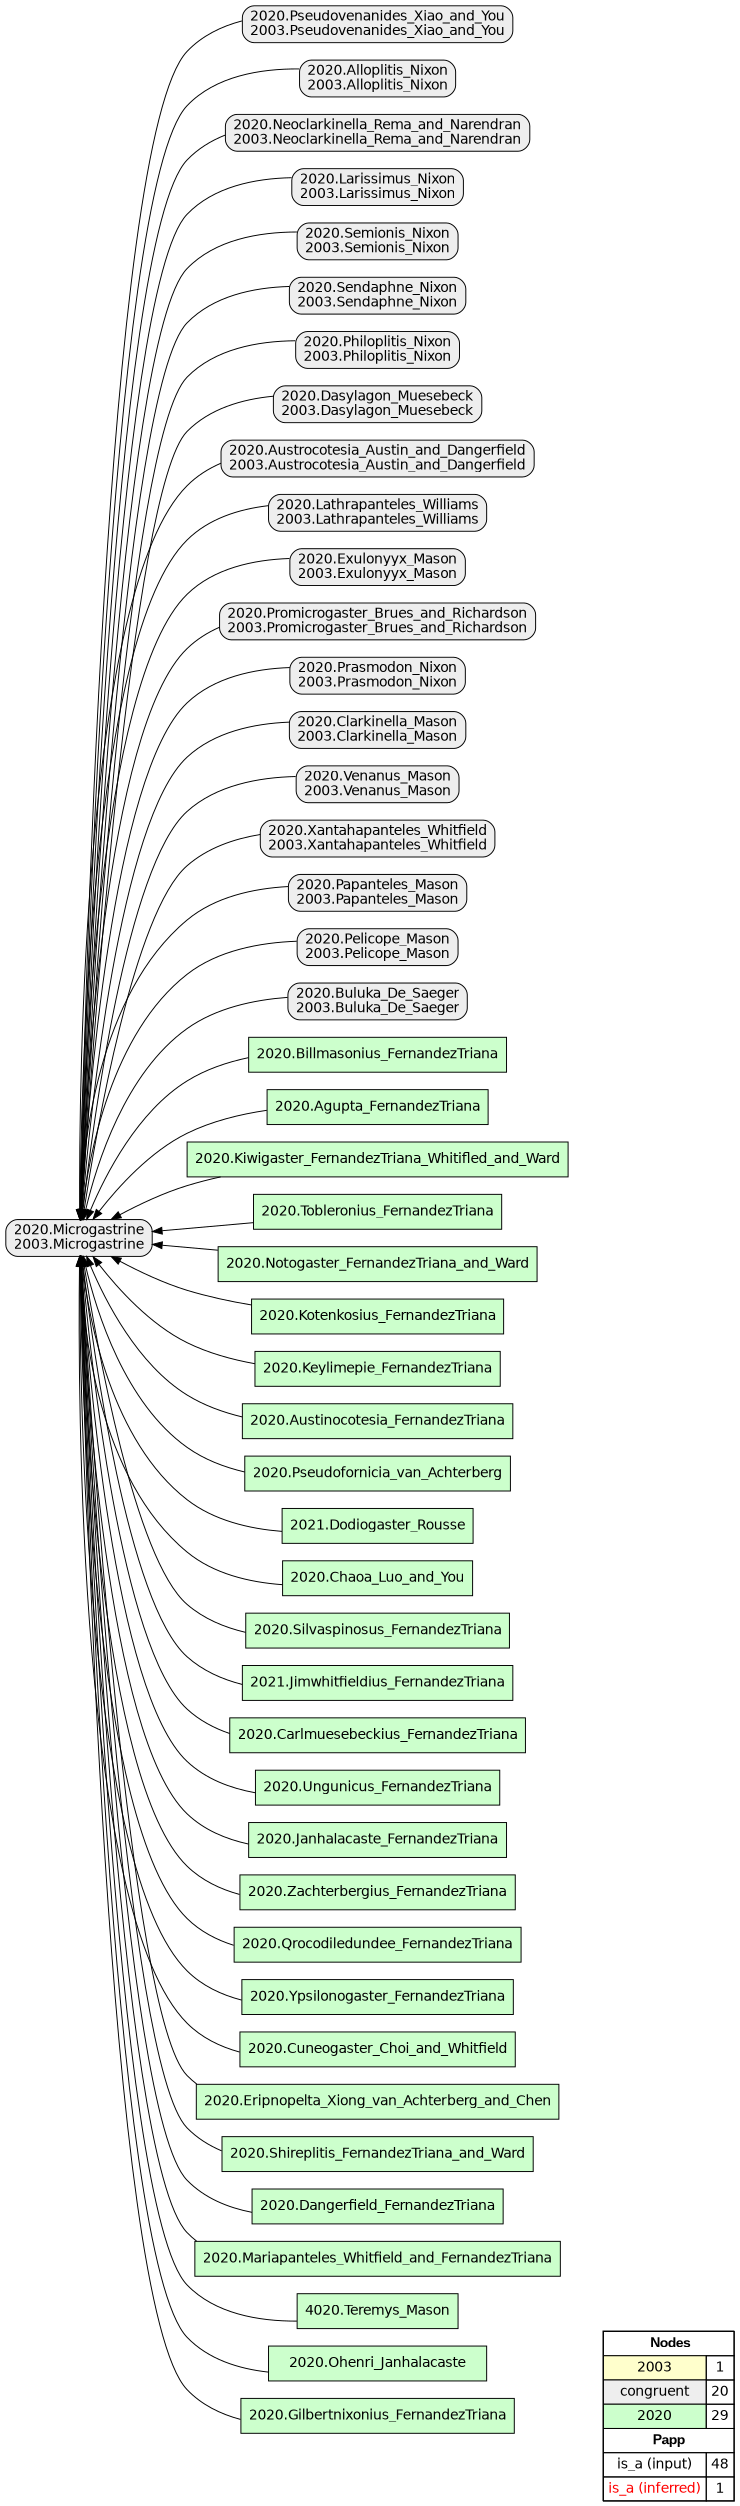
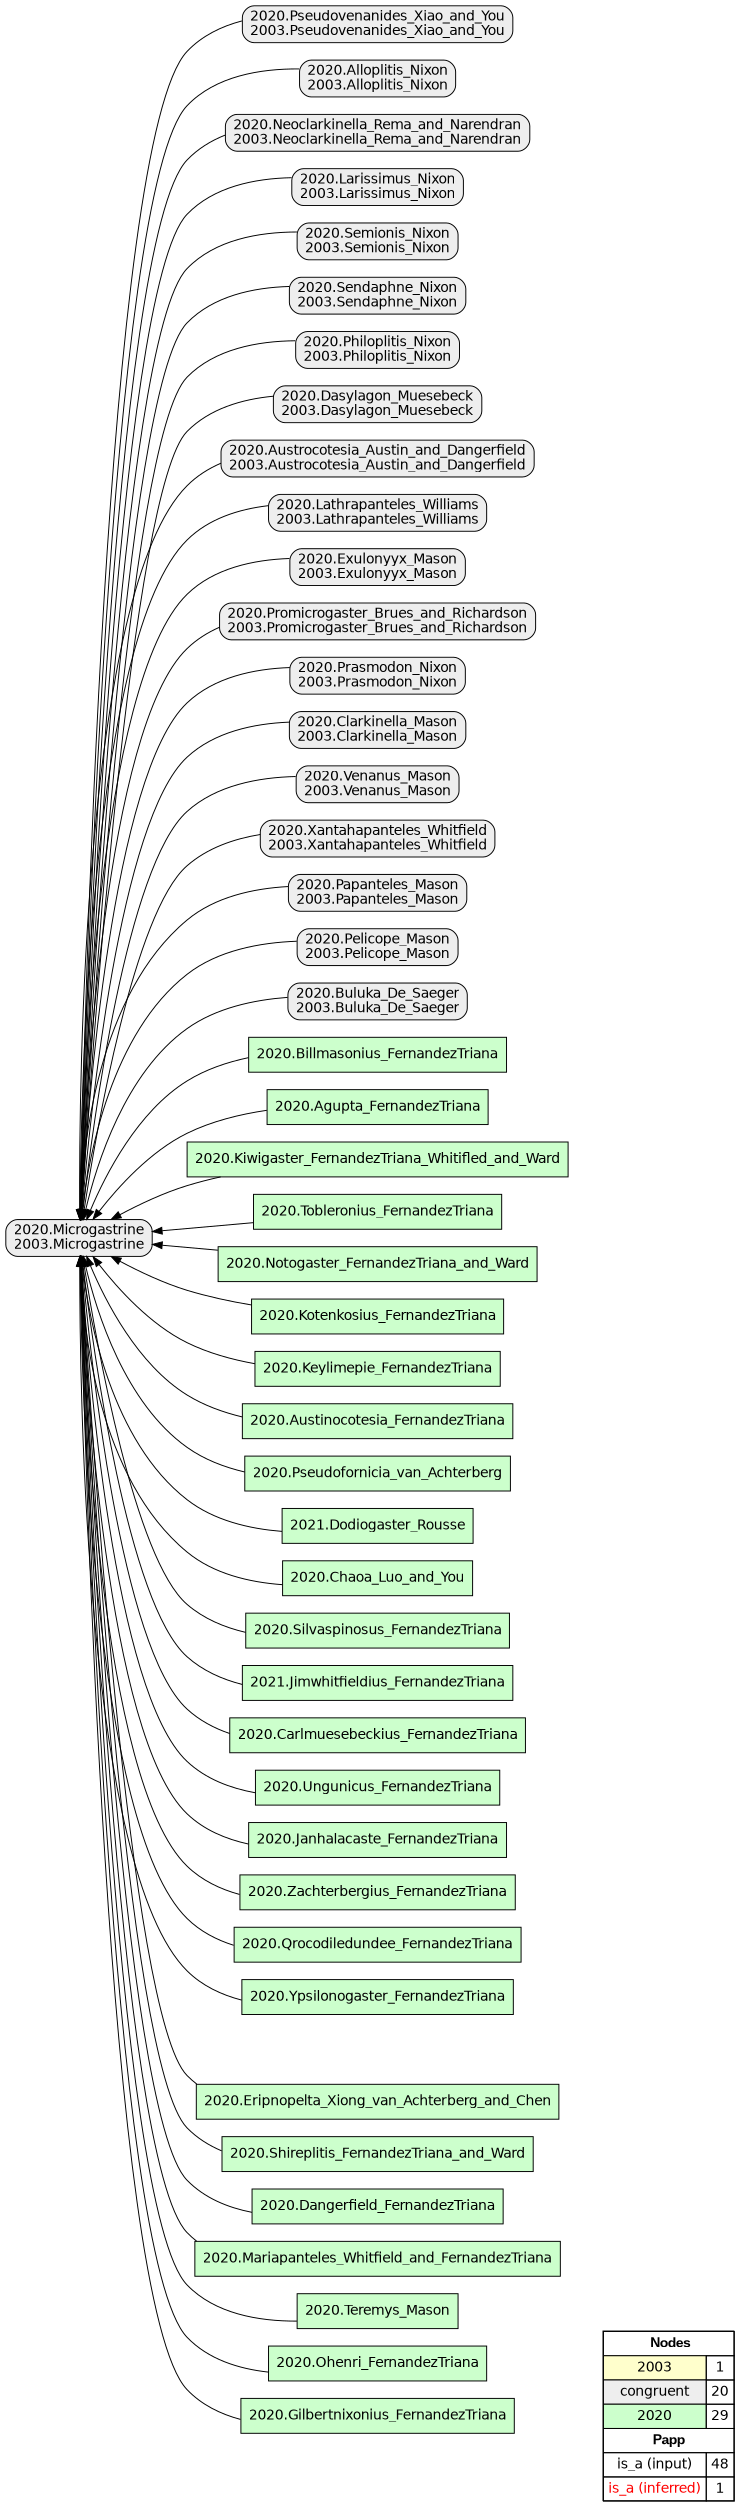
(378, 2049) -> none
(378, 2311) -> (378, 2311)
(378, 2364) -> (378, 2364)
